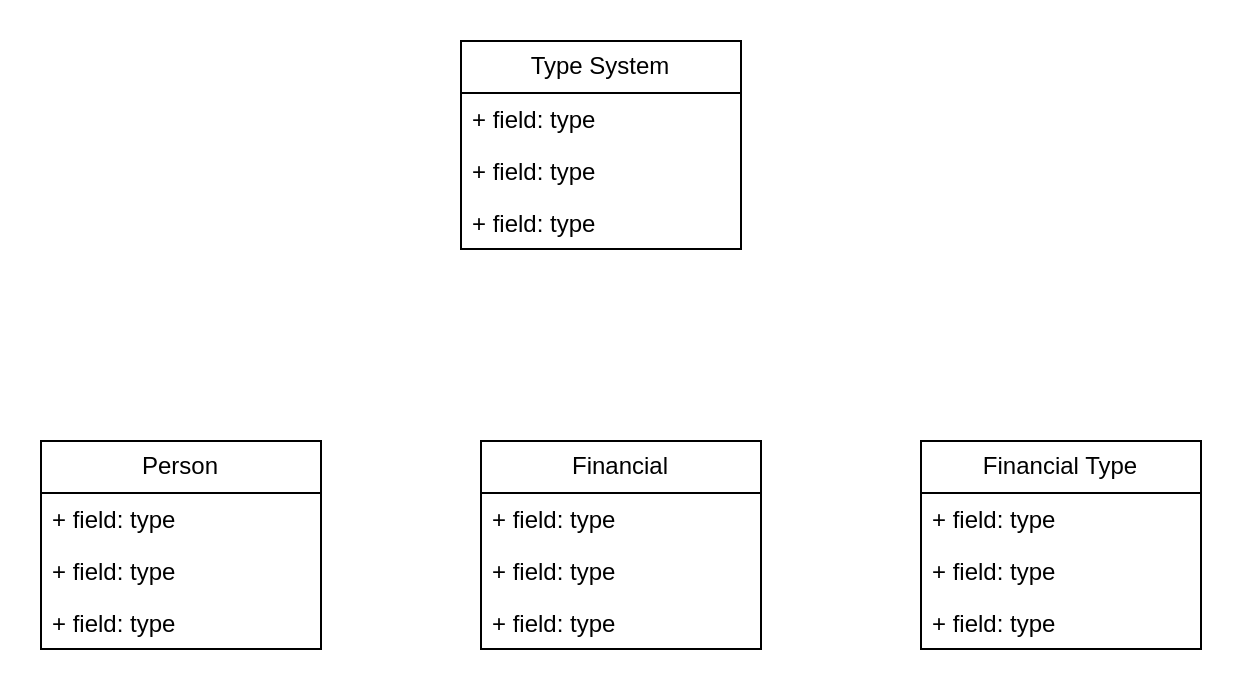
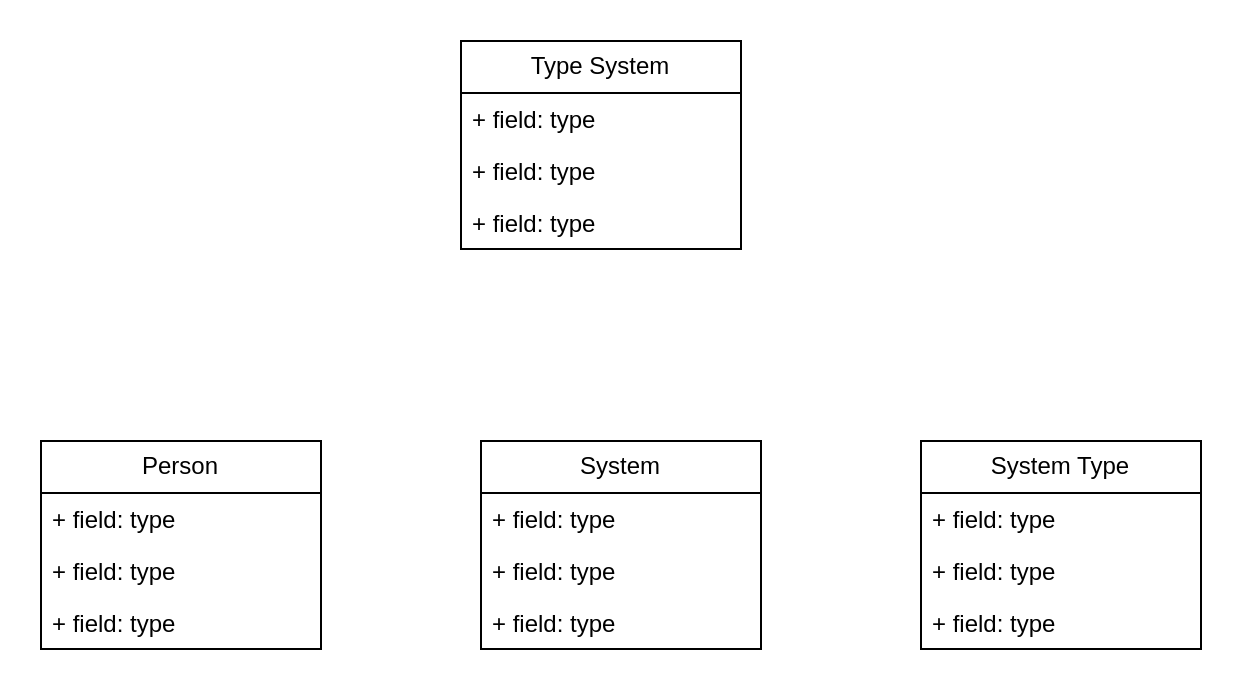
(621, 467) -> (621, 467)
(1061, 467) -> (1061, 467)
